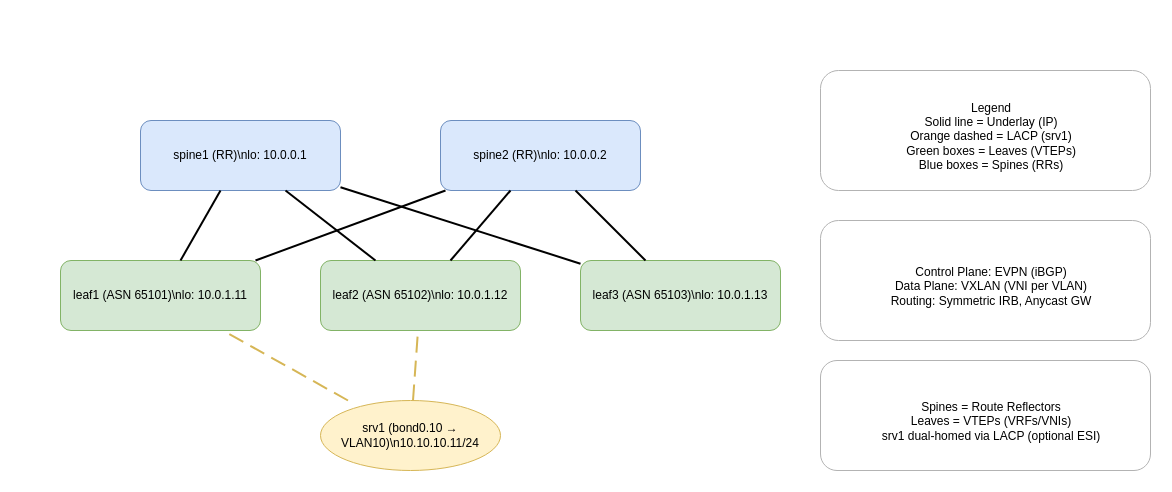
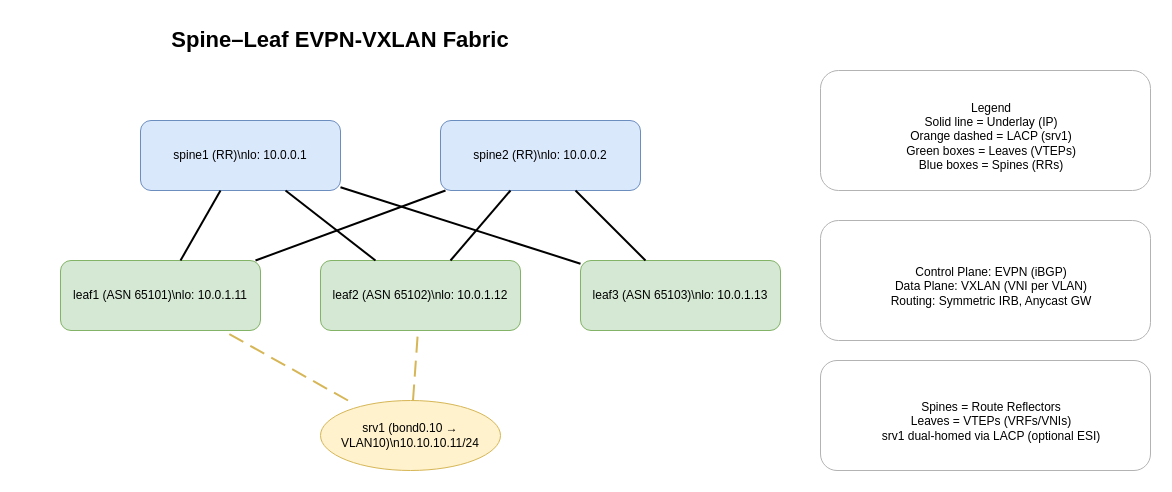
none -> (341, 41)
